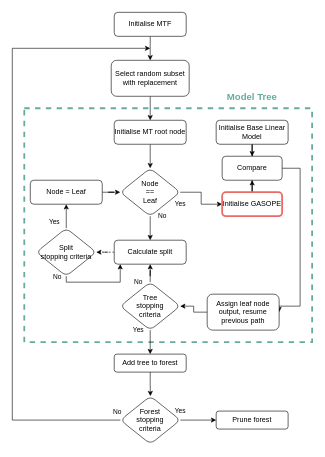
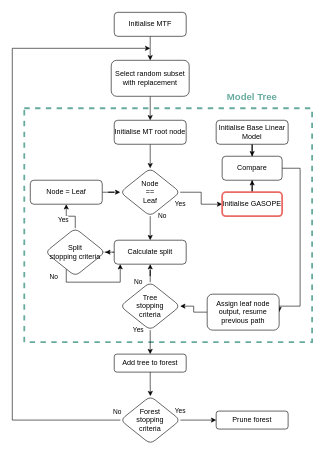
(66, 252) -> (75, 252)
